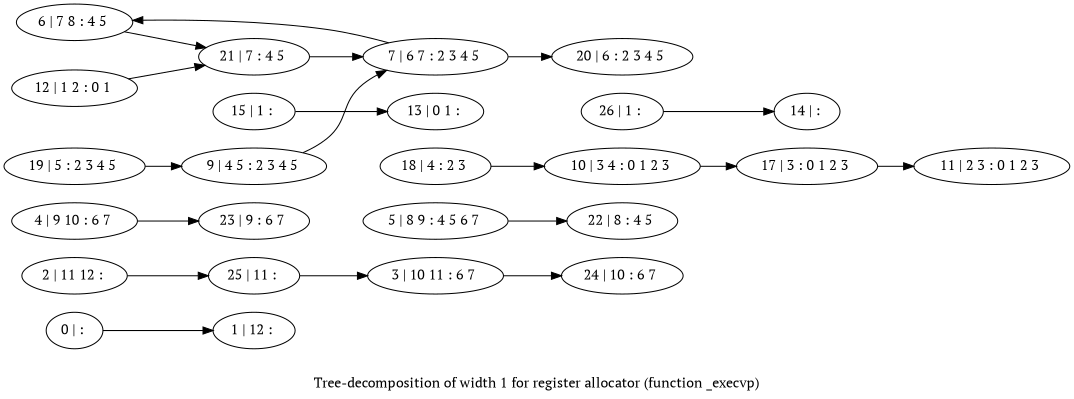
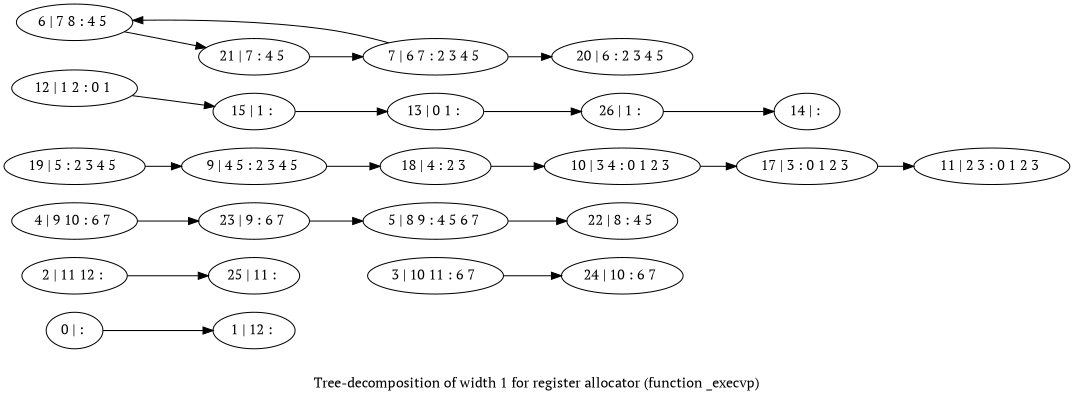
(162, 73) -> (168, 100)
none -> (528, 112)
(342, 119) -> (348, 166)
none -> (331, 221)
(329, 276) -> none
